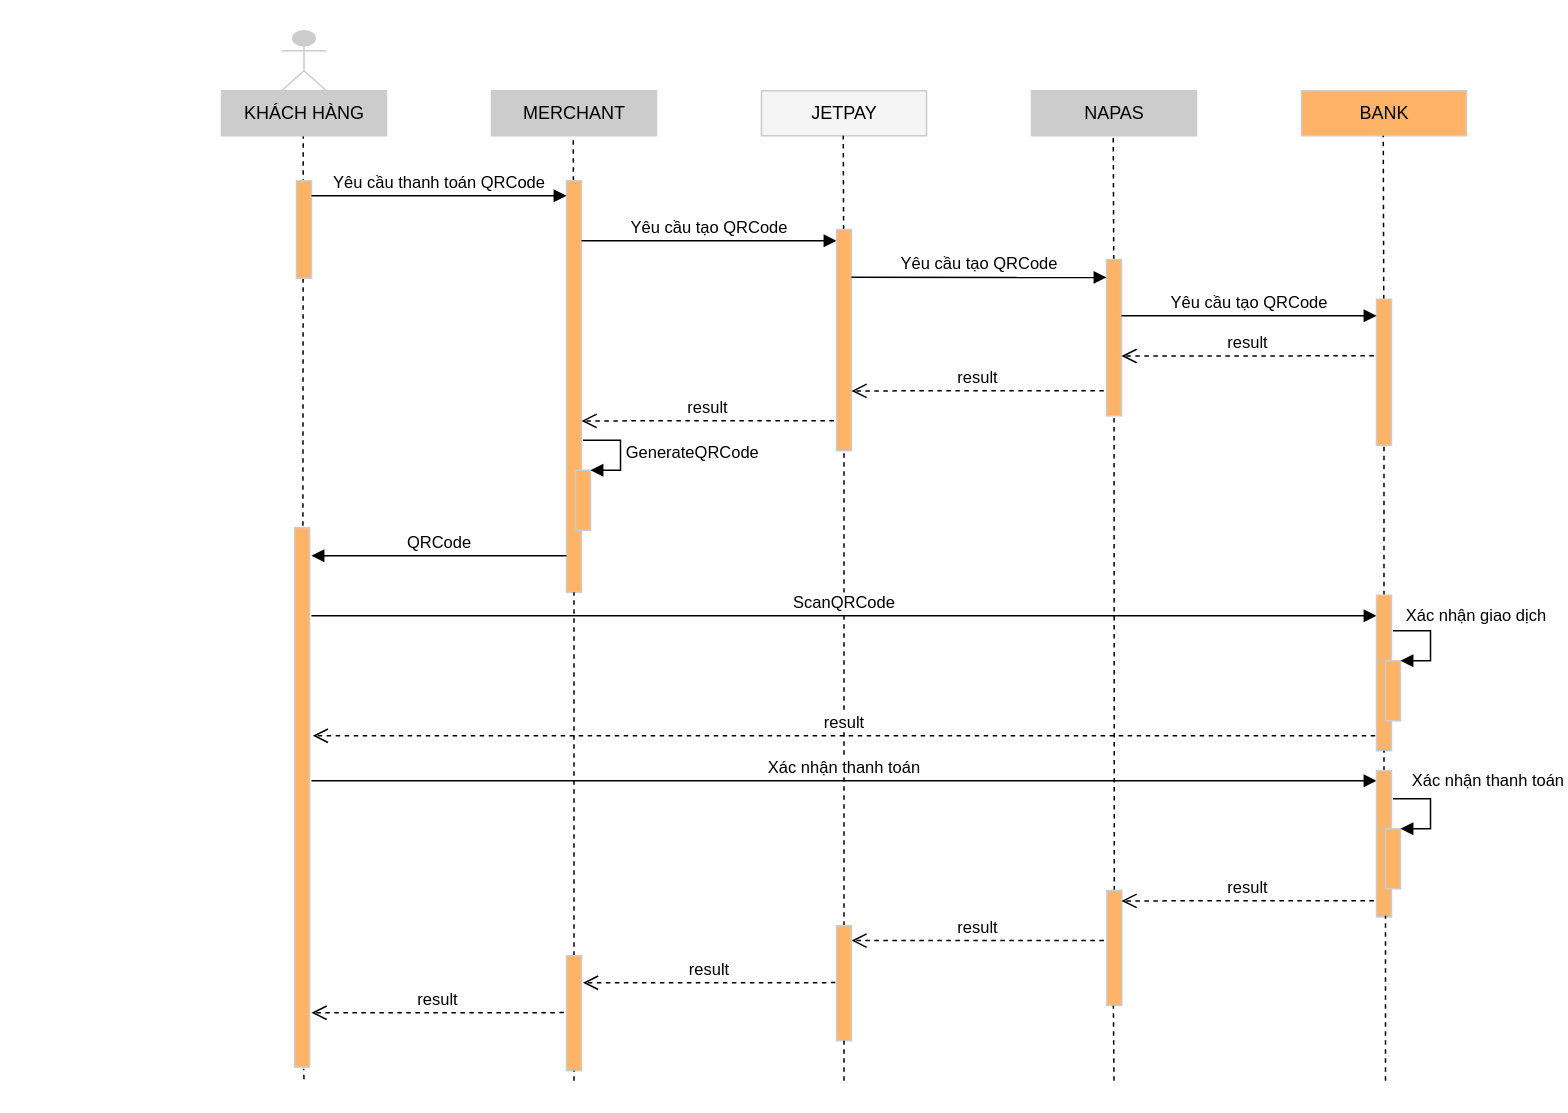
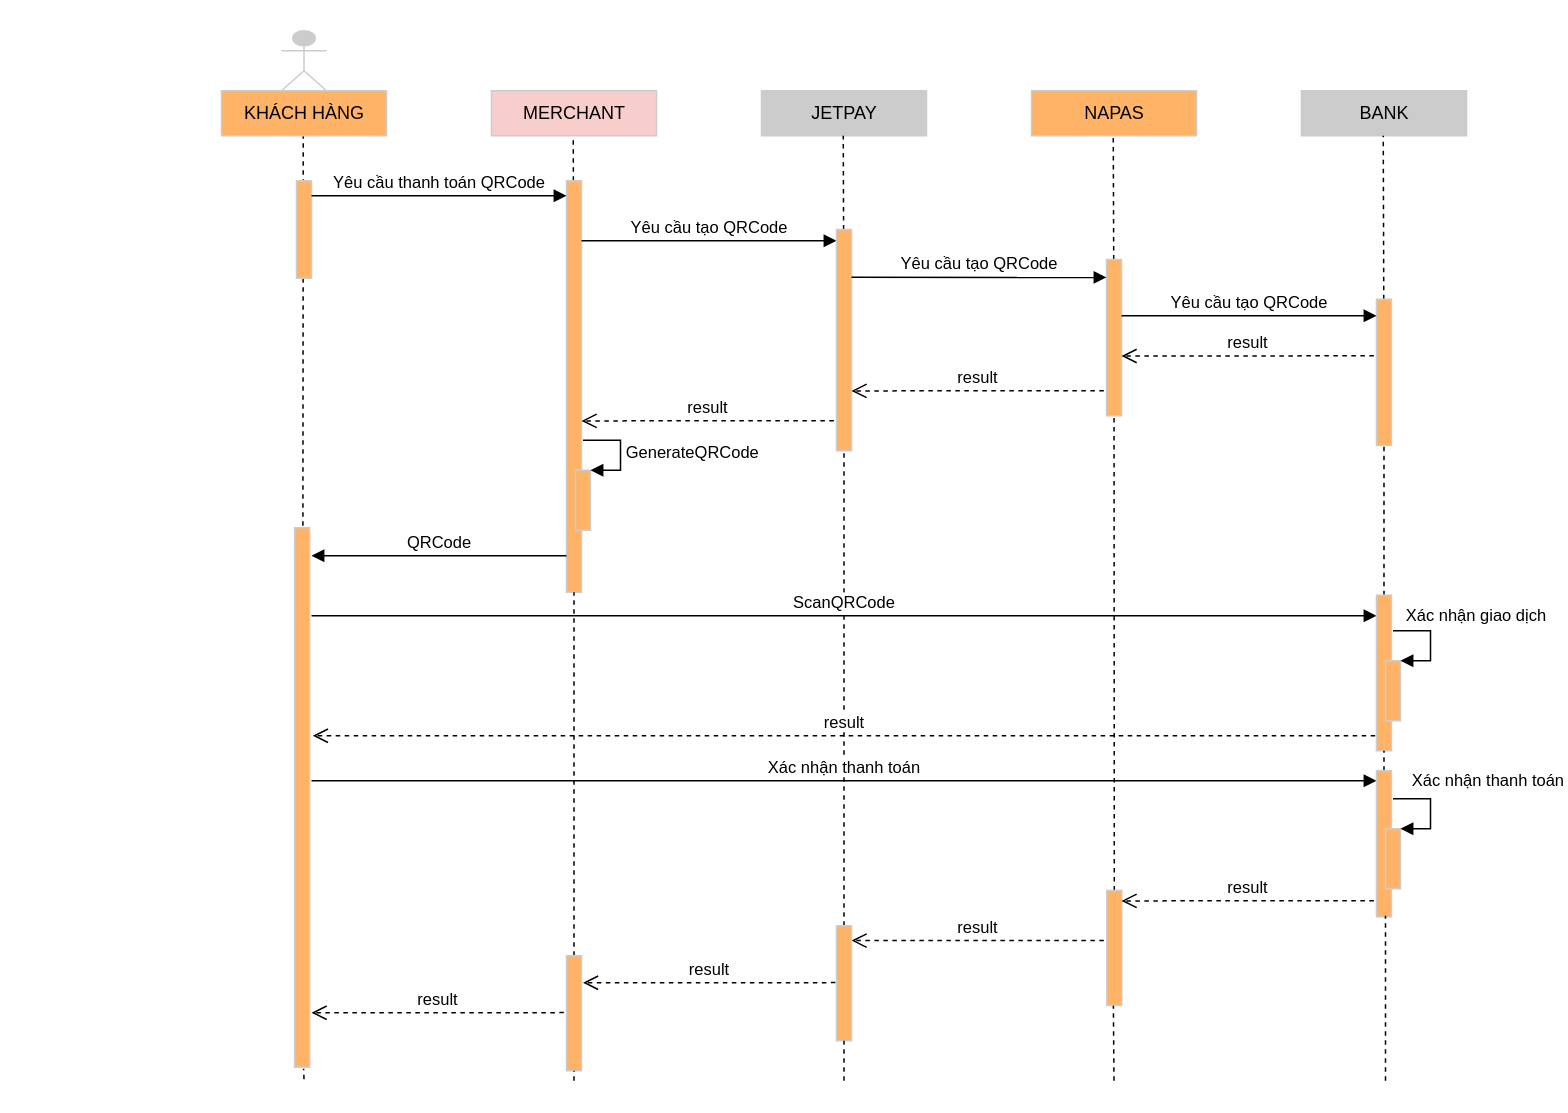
(304, 113) -> (304, 113)
(574, 113) -> (574, 113)
(844, 113) -> (844, 113)
(1114, 113) -> (1114, 113)
(1384, 113) -> (1384, 113)
